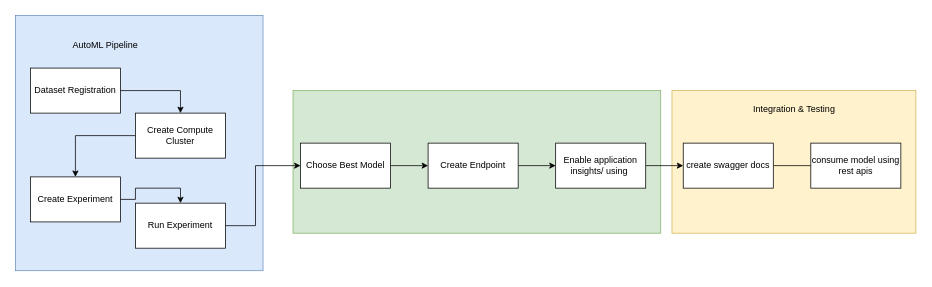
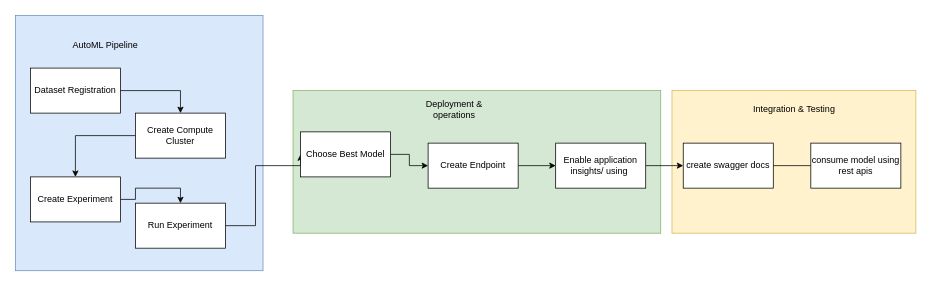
none -> (454, 109)
(345, 165) -> (345, 154)
